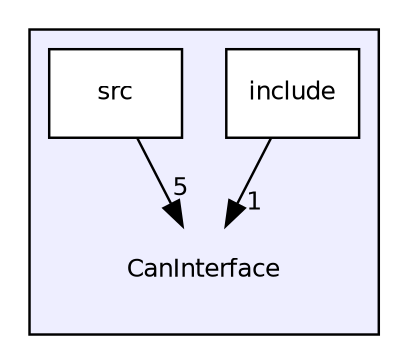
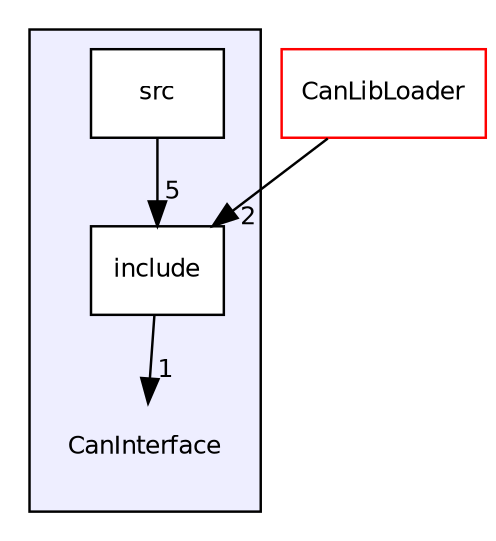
none -> (384, 93)
(154, 171) -> (157, 170)
